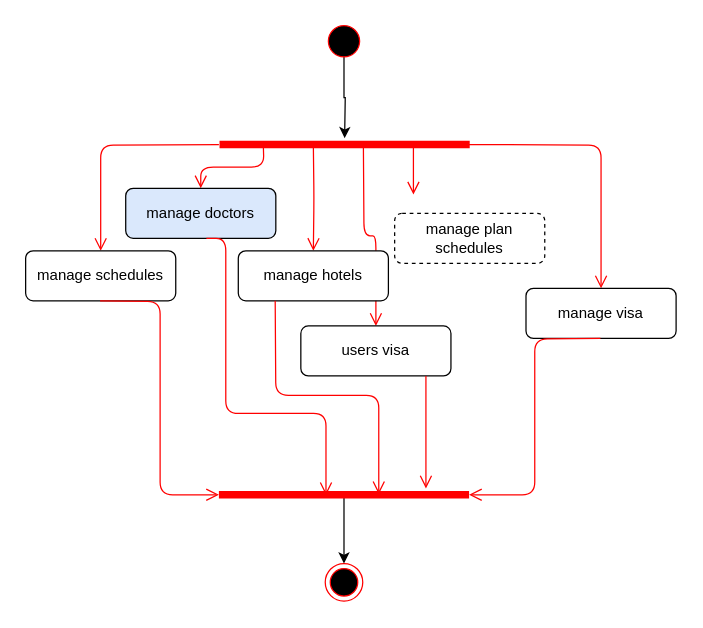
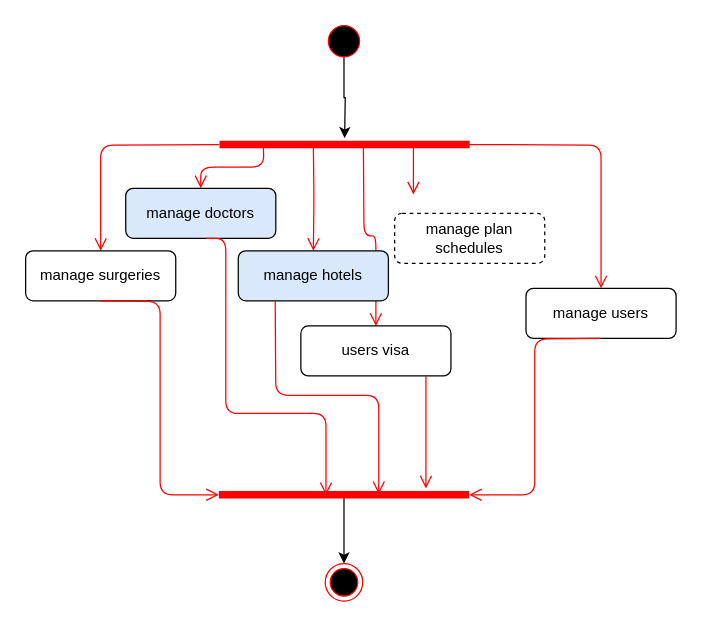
(101, 276) -> (101, 276)
(313, 276) -> (313, 276)
(601, 313) -> (601, 313)
